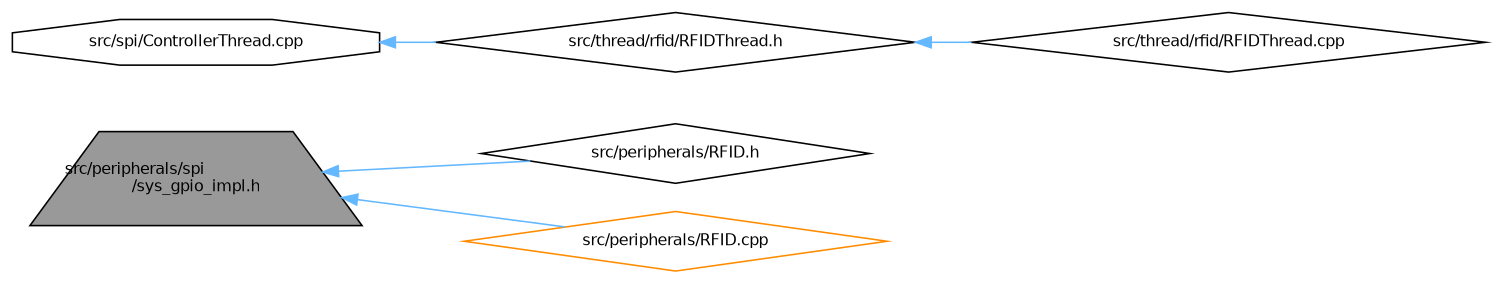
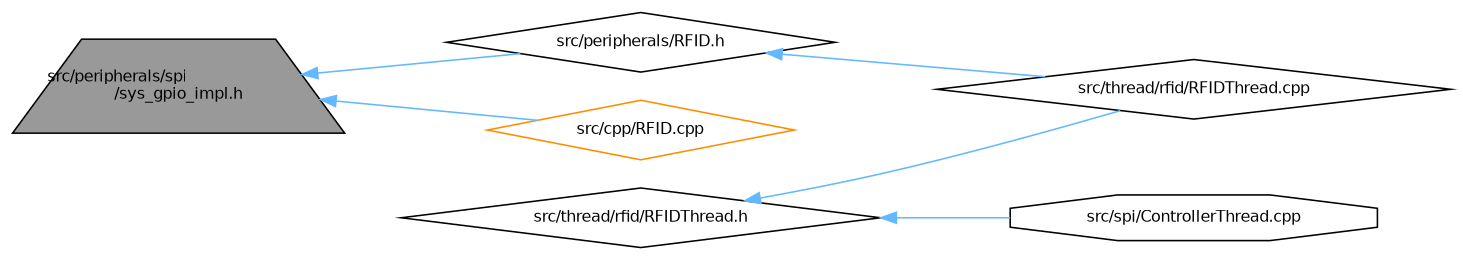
(416, 42) -> (953, 218)
none -> (914, 65)
(676, 241) -> (641, 130)
